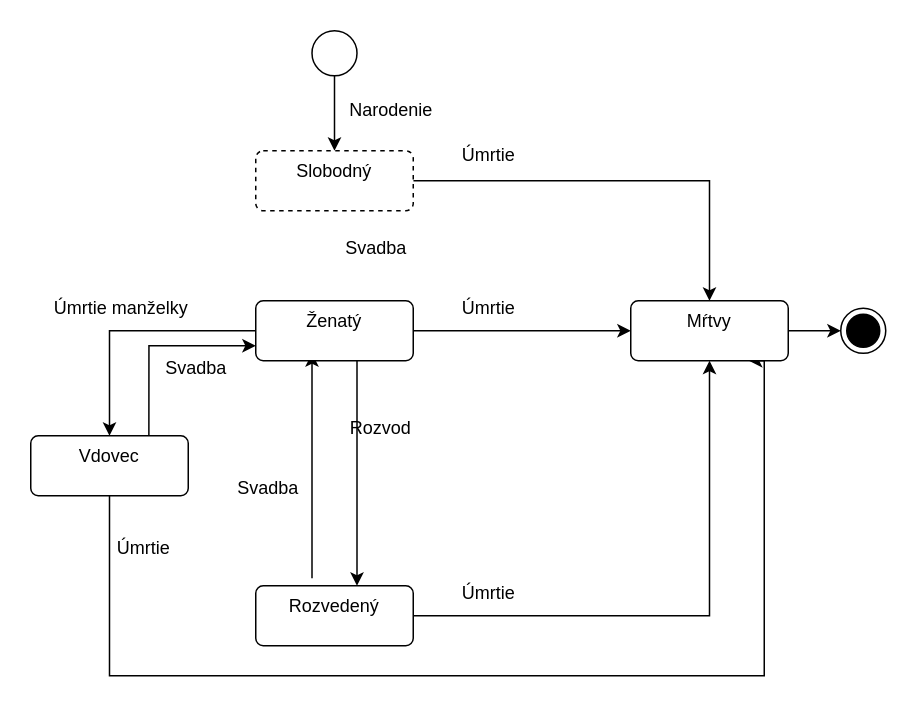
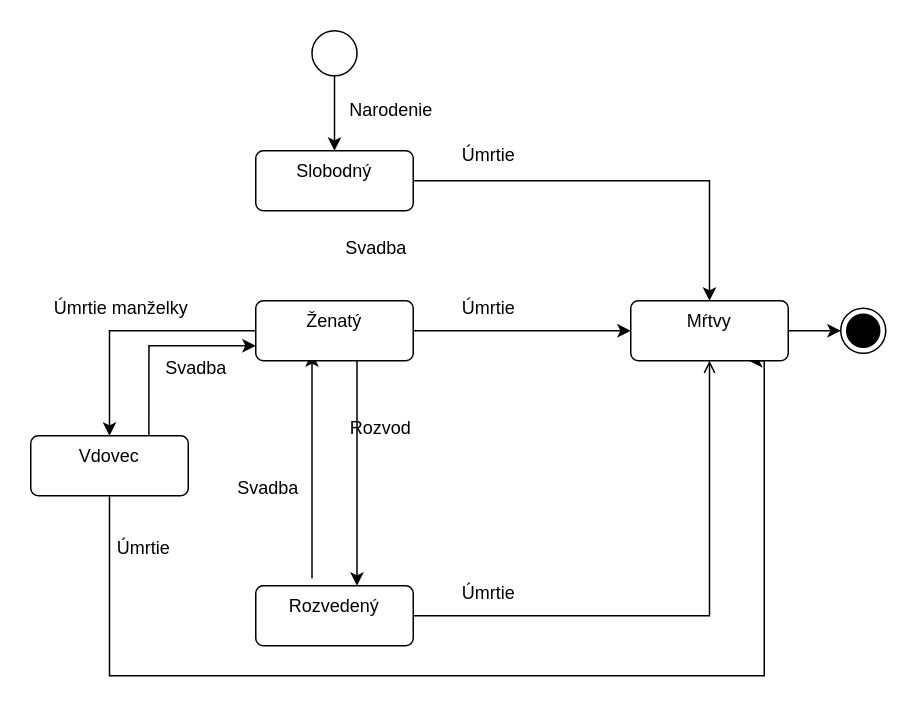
(335, 181) -> (335, 181)
(710, 372) -> (710, 369)
